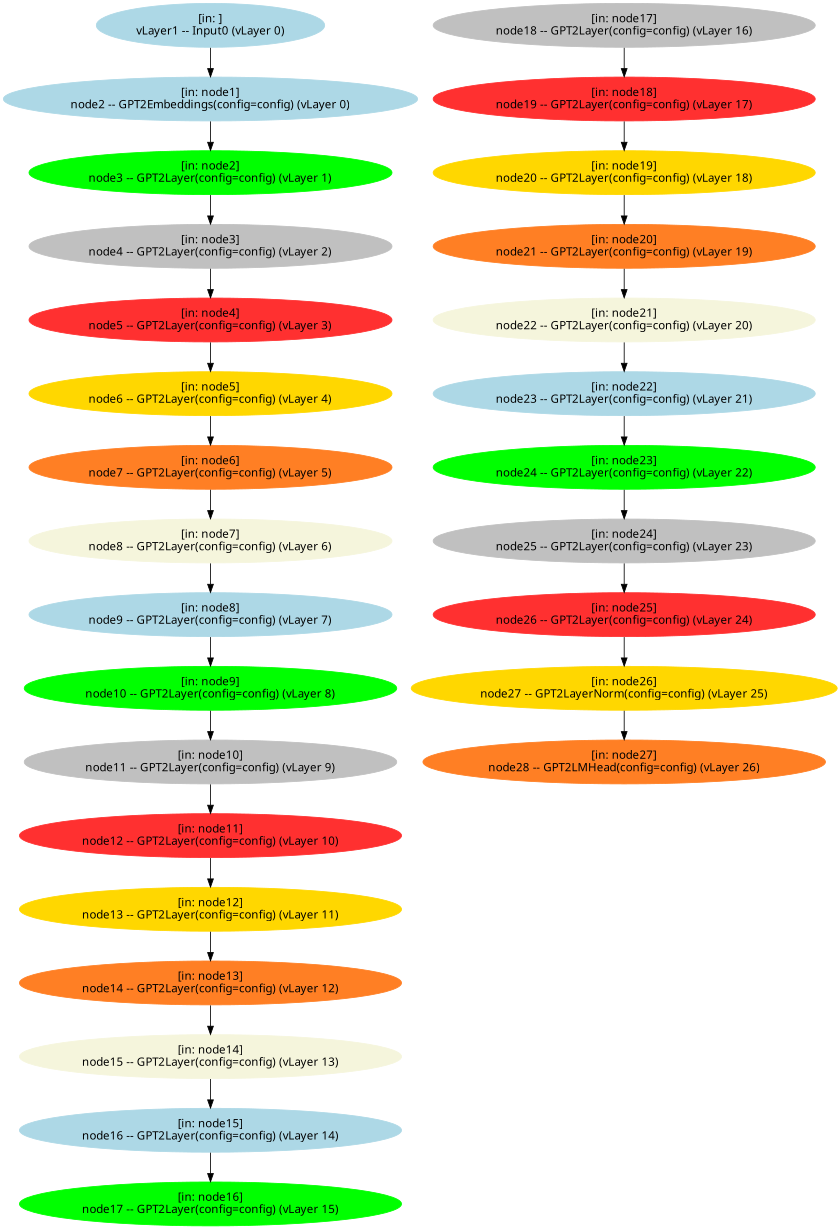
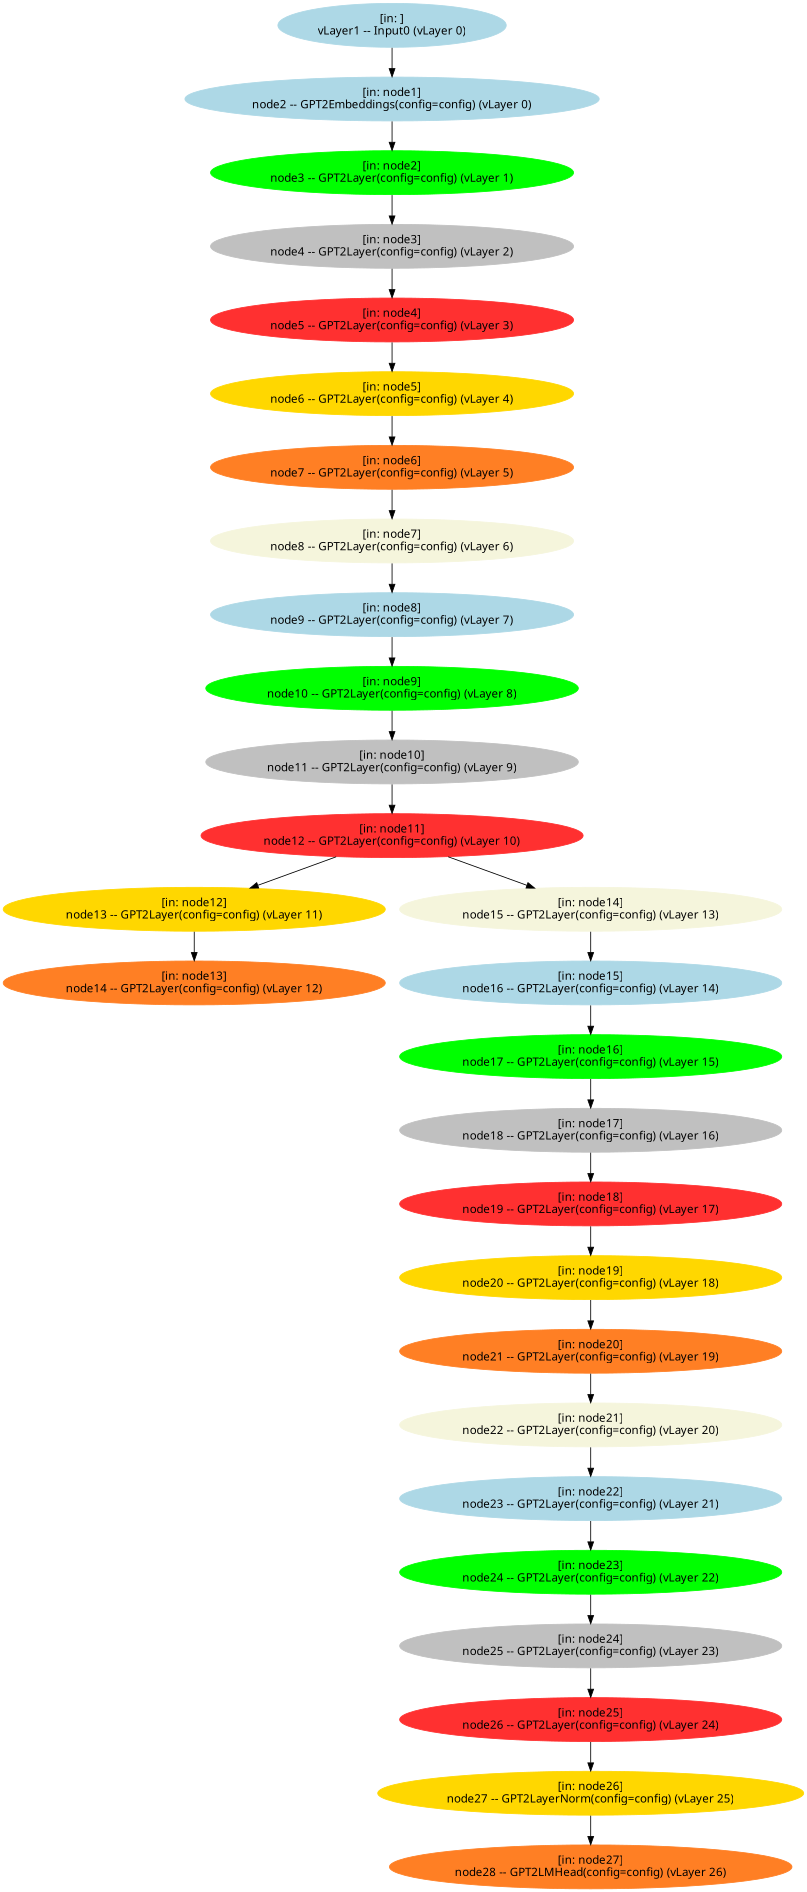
(210, 1016) -> (488, 871)
none -> (591, 1089)
